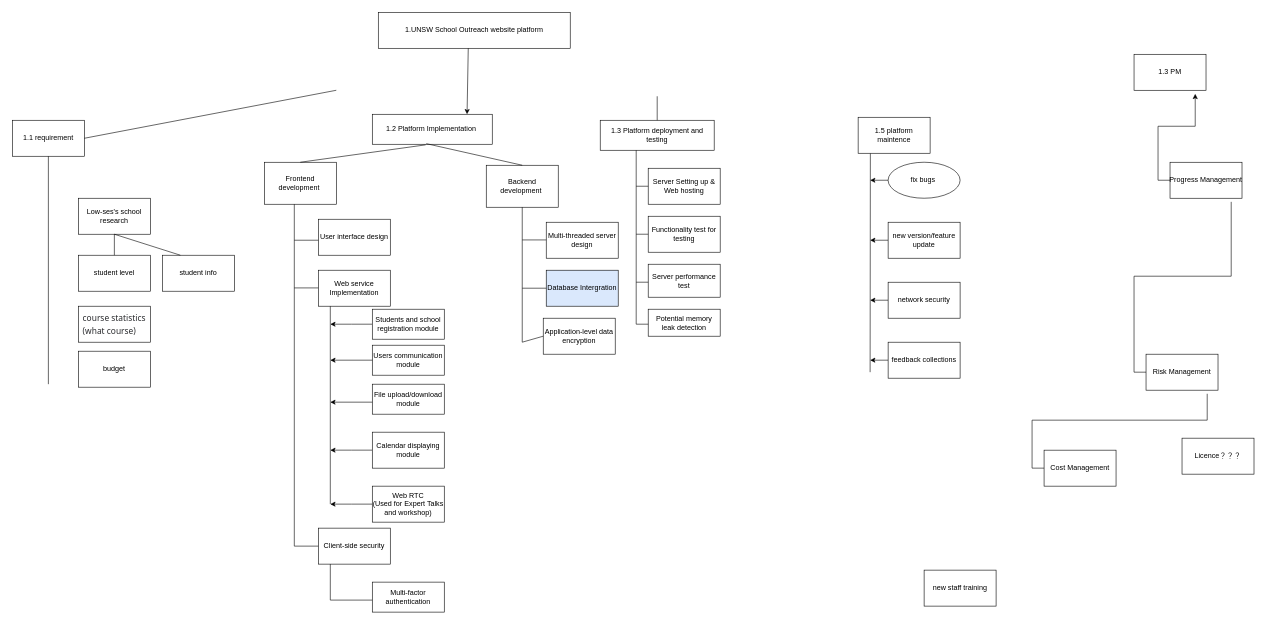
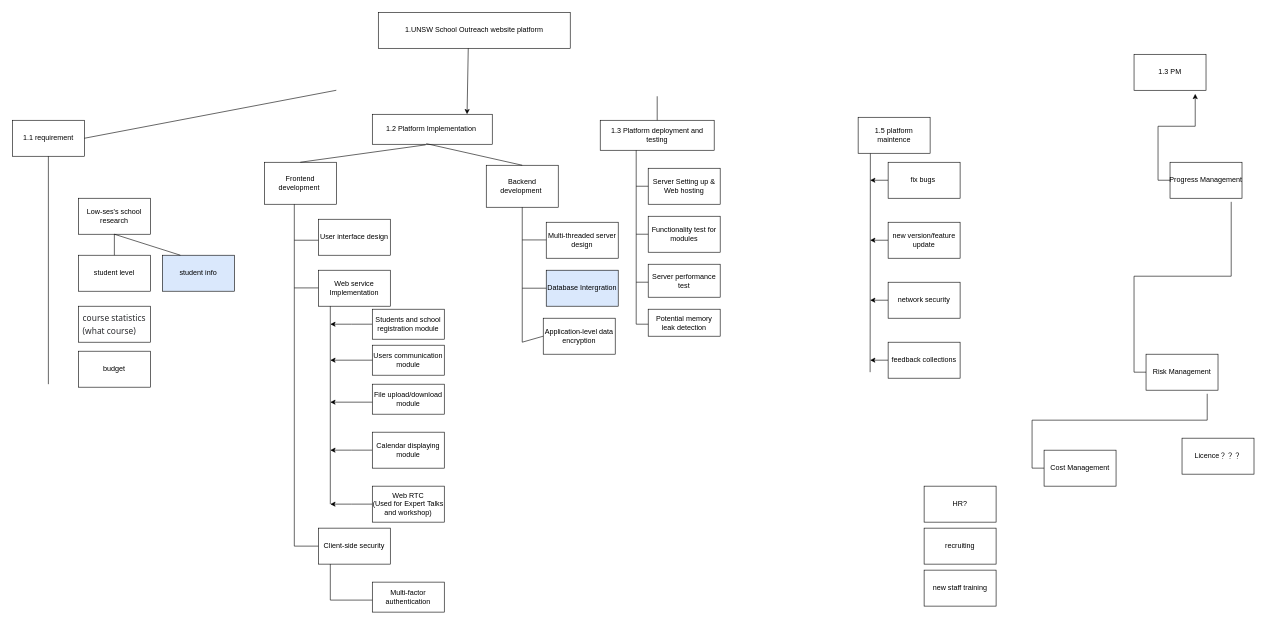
(924, 180) -> (924, 180)
(684, 234) -> (684, 234)
(198, 273) -> (198, 273)
none -> (960, 504)
none -> (960, 546)
